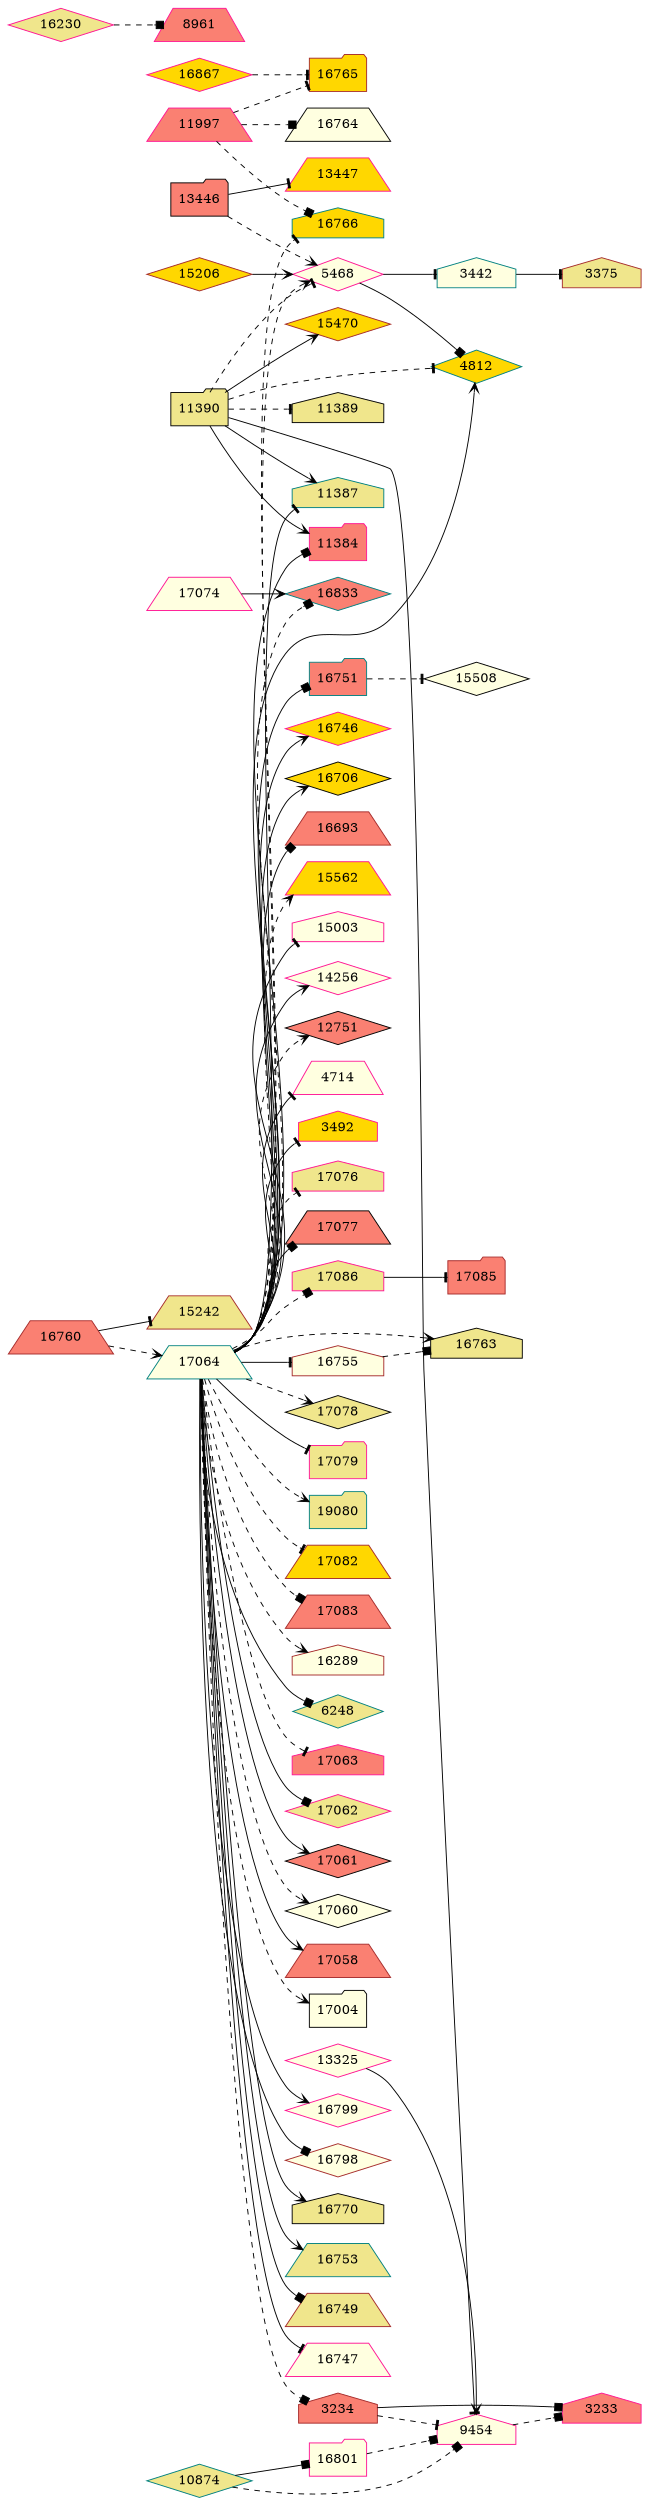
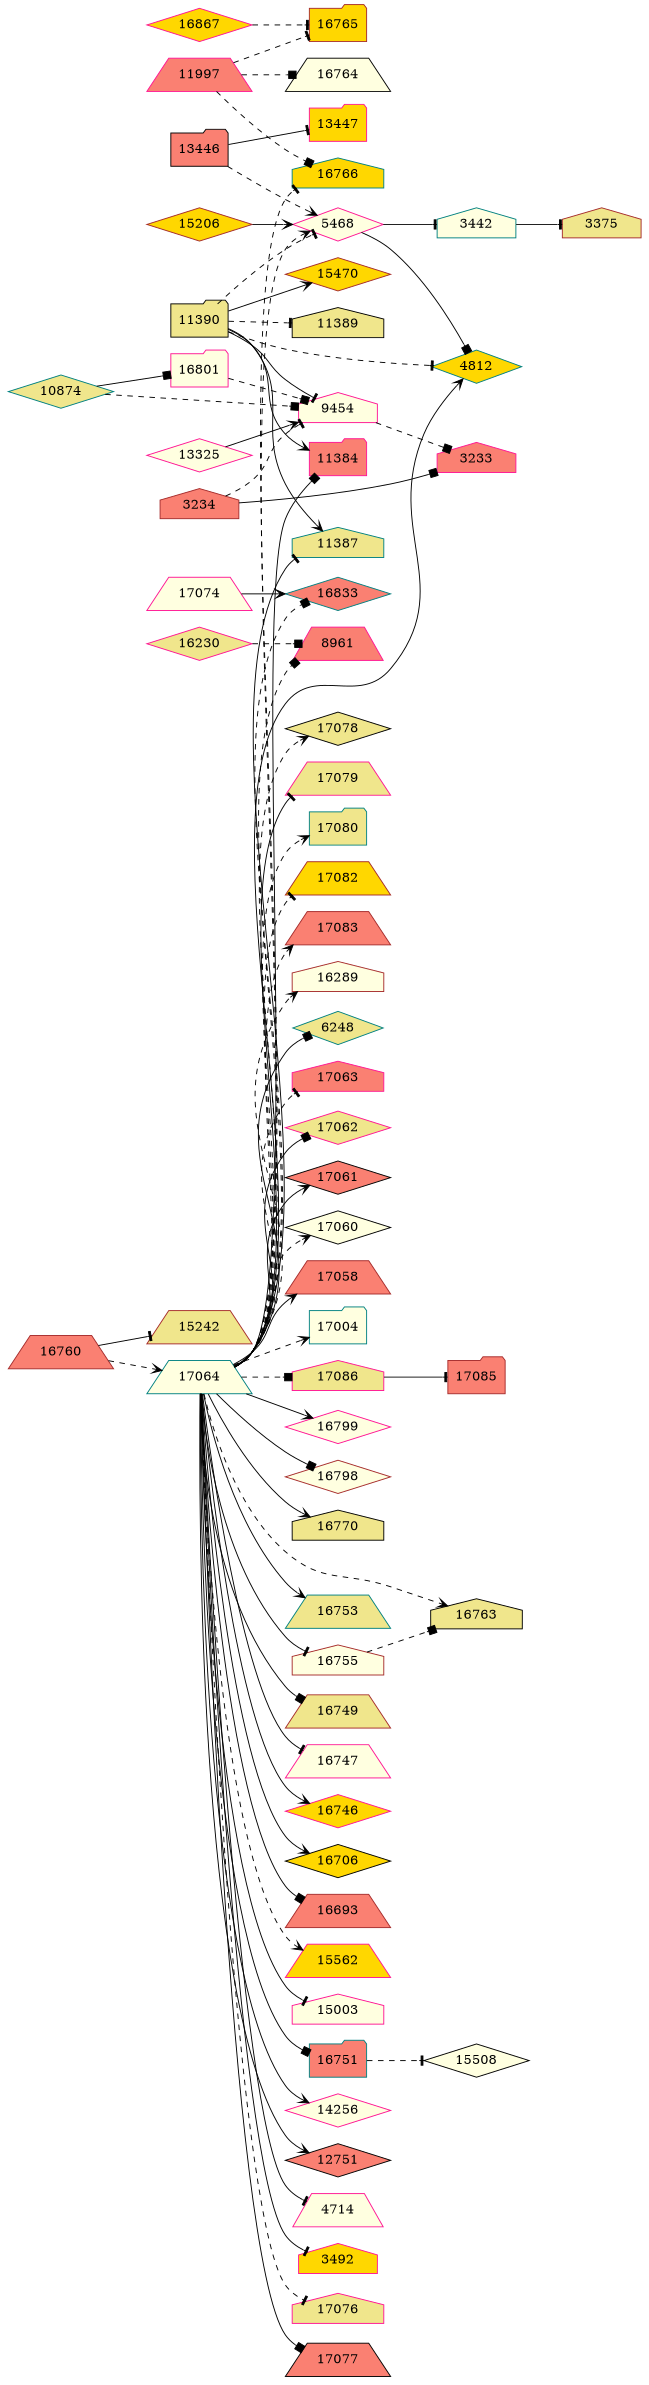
(338, 175) -> (338, 125)
(269, 1196) -> (211, 1780)
(338, 1462) -> (338, 779)
(232, 1495) -> (269, 1163)
(338, 1512) -> (338, 828)
(222, 1894) -> (271, 1020)
(338, 2011) -> (338, 1327)
